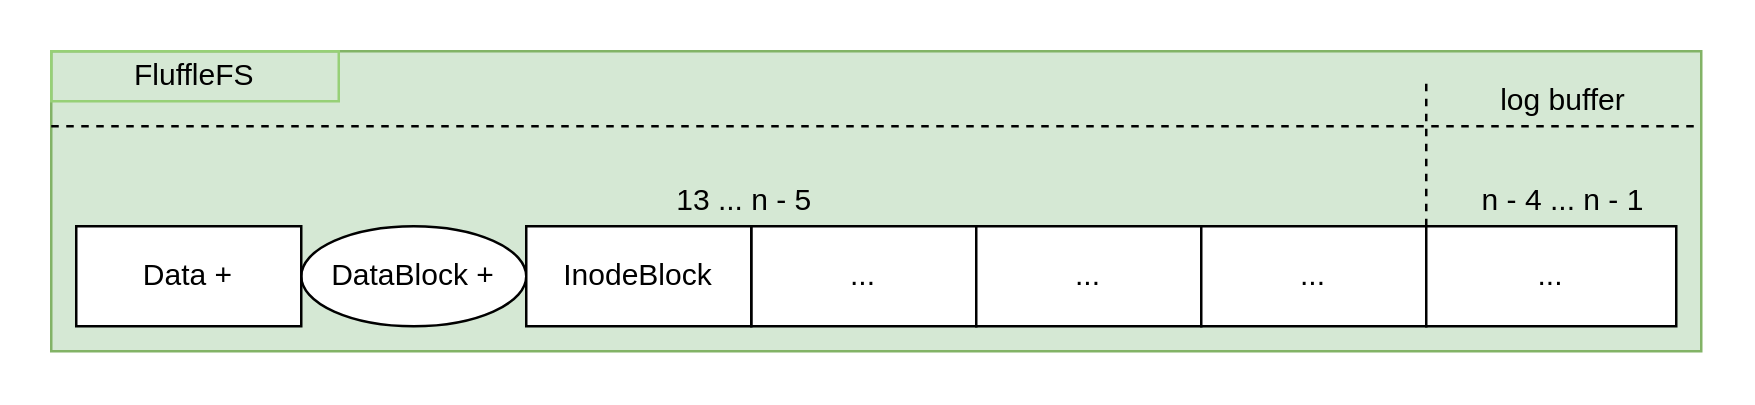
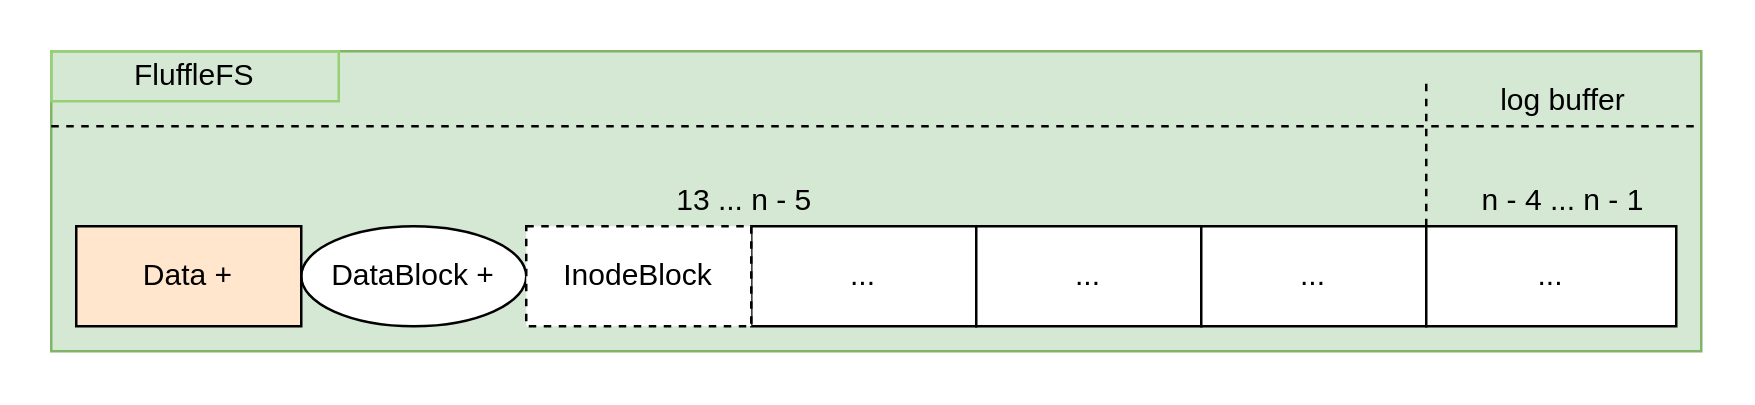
(189, 276) -> (189, 276)
(639, 276) -> (639, 276)
